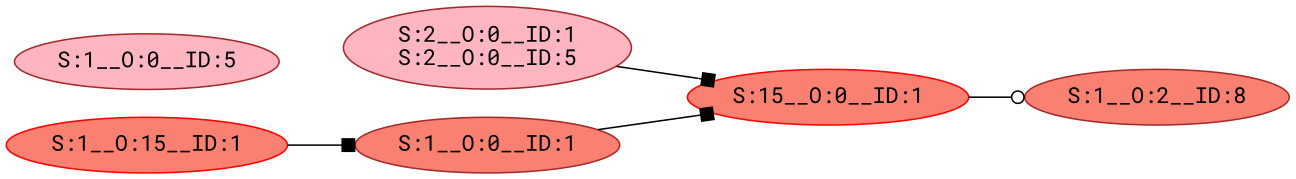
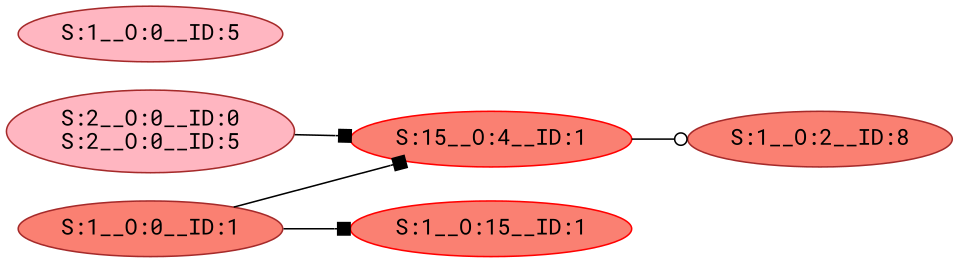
(487, 48) -> (150, 131)
(828, 97) -> (491, 139)
(313, 145) -> (309, 229)
